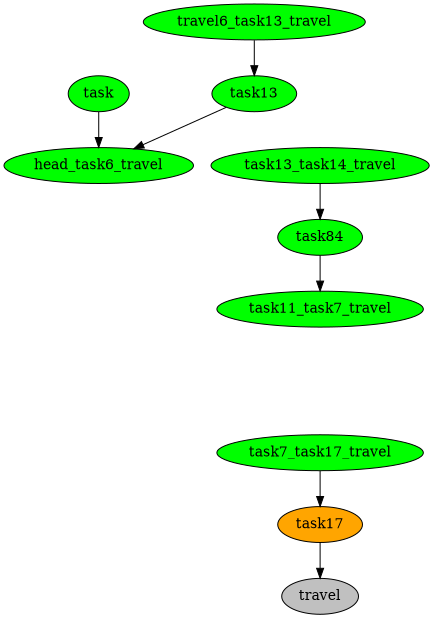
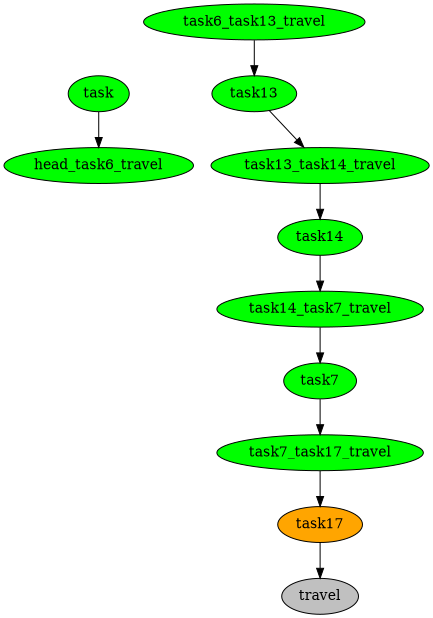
(254, 22) -> (254, 22)
(185, 126) -> (283, 125)
(320, 237) -> (320, 237)
(320, 309) -> (320, 309)
none -> (320, 381)
